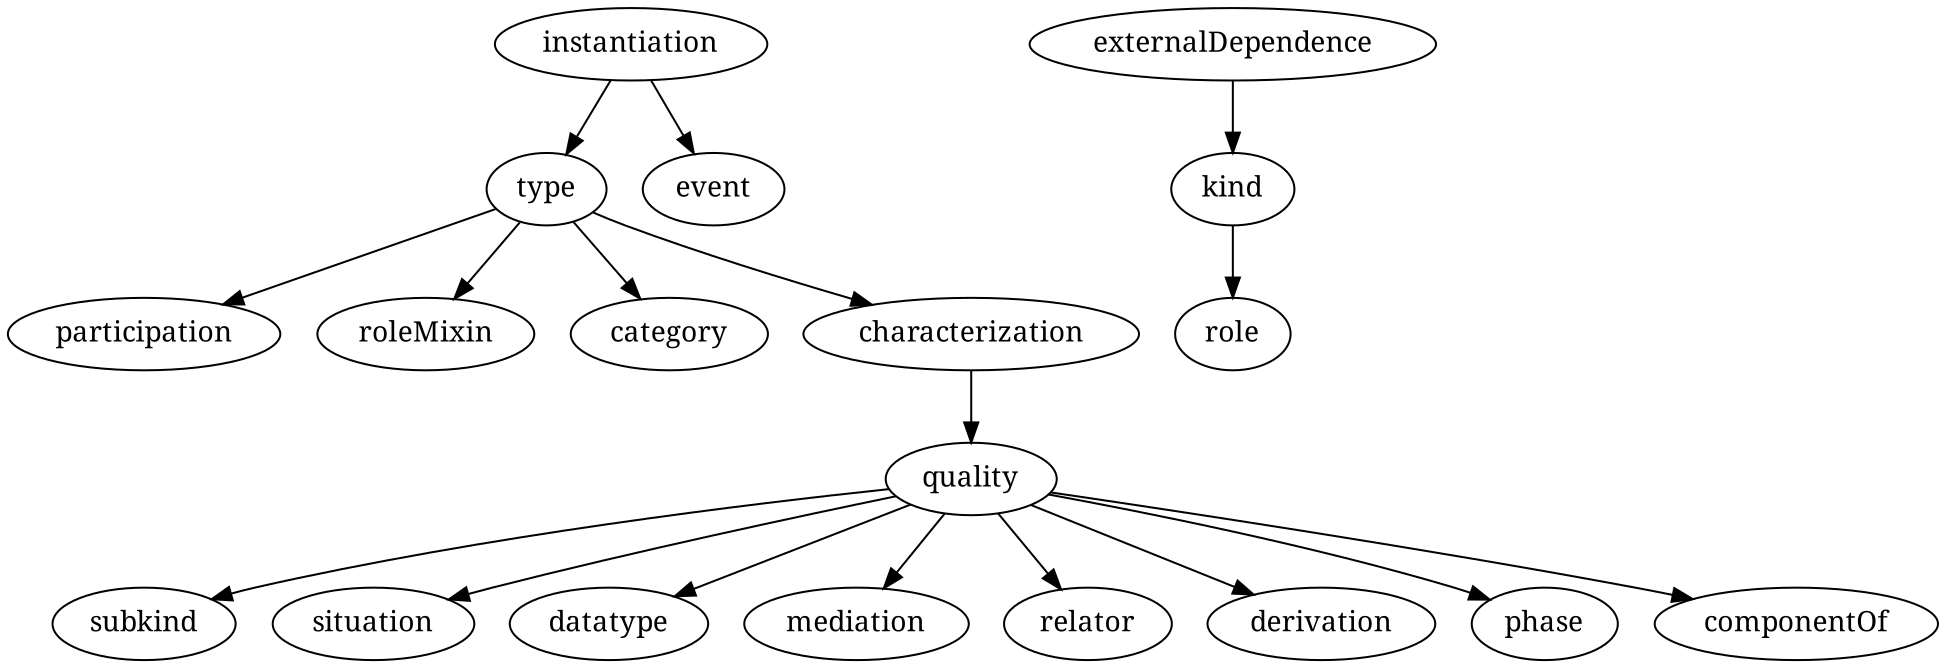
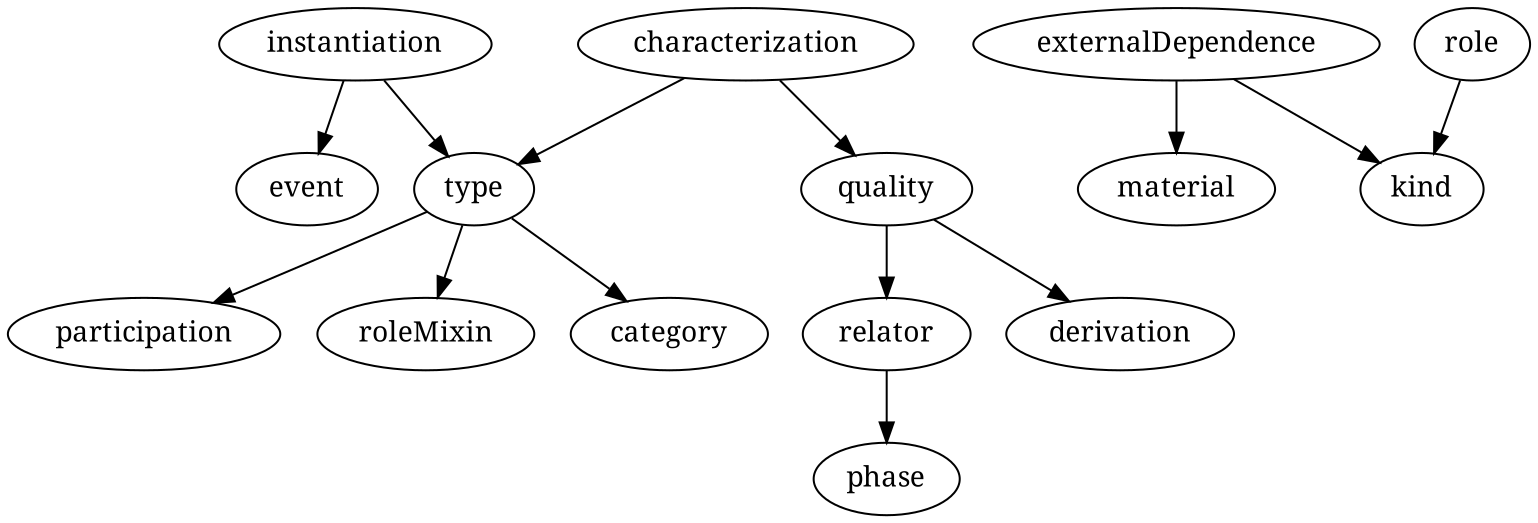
none -> (1176, 189)
(1233, 252) -> (1451, 107)
(722, 259) -> (610, 117)
(1261, 538) -> (887, 397)
(144, 624) -> none
(373, 624) -> none
(609, 624) -> none
(856, 624) -> none
(1796, 624) -> none
